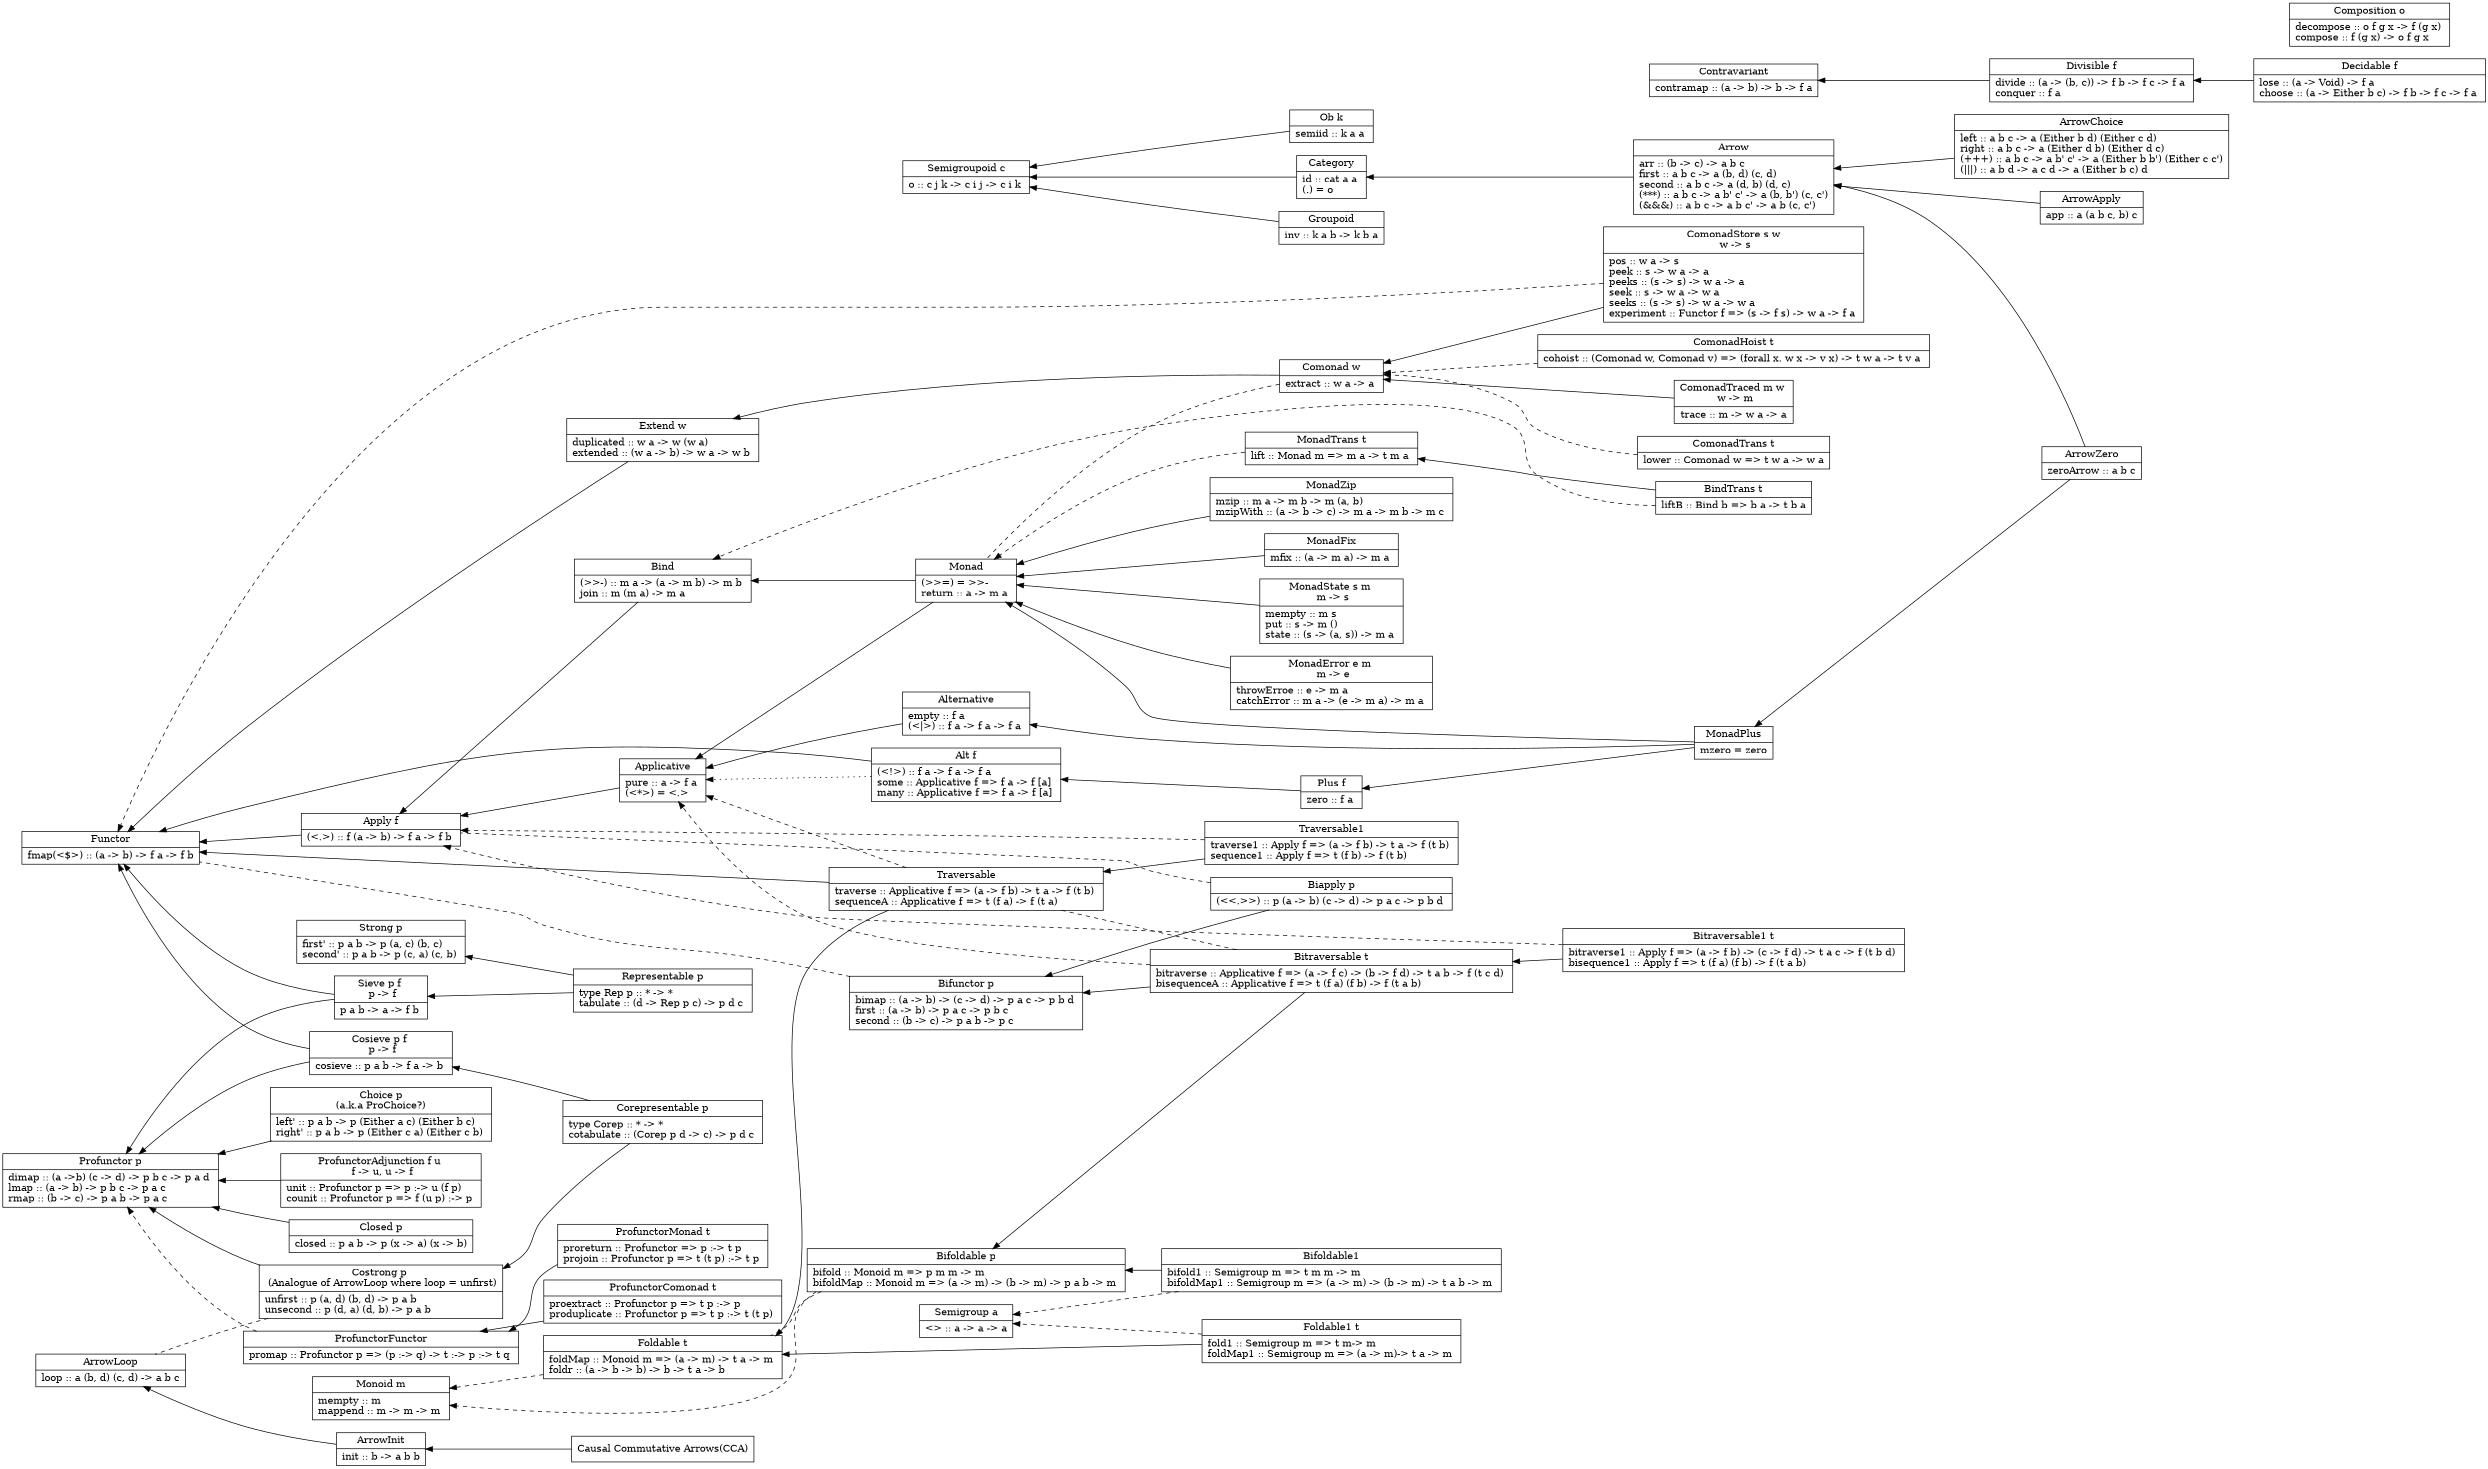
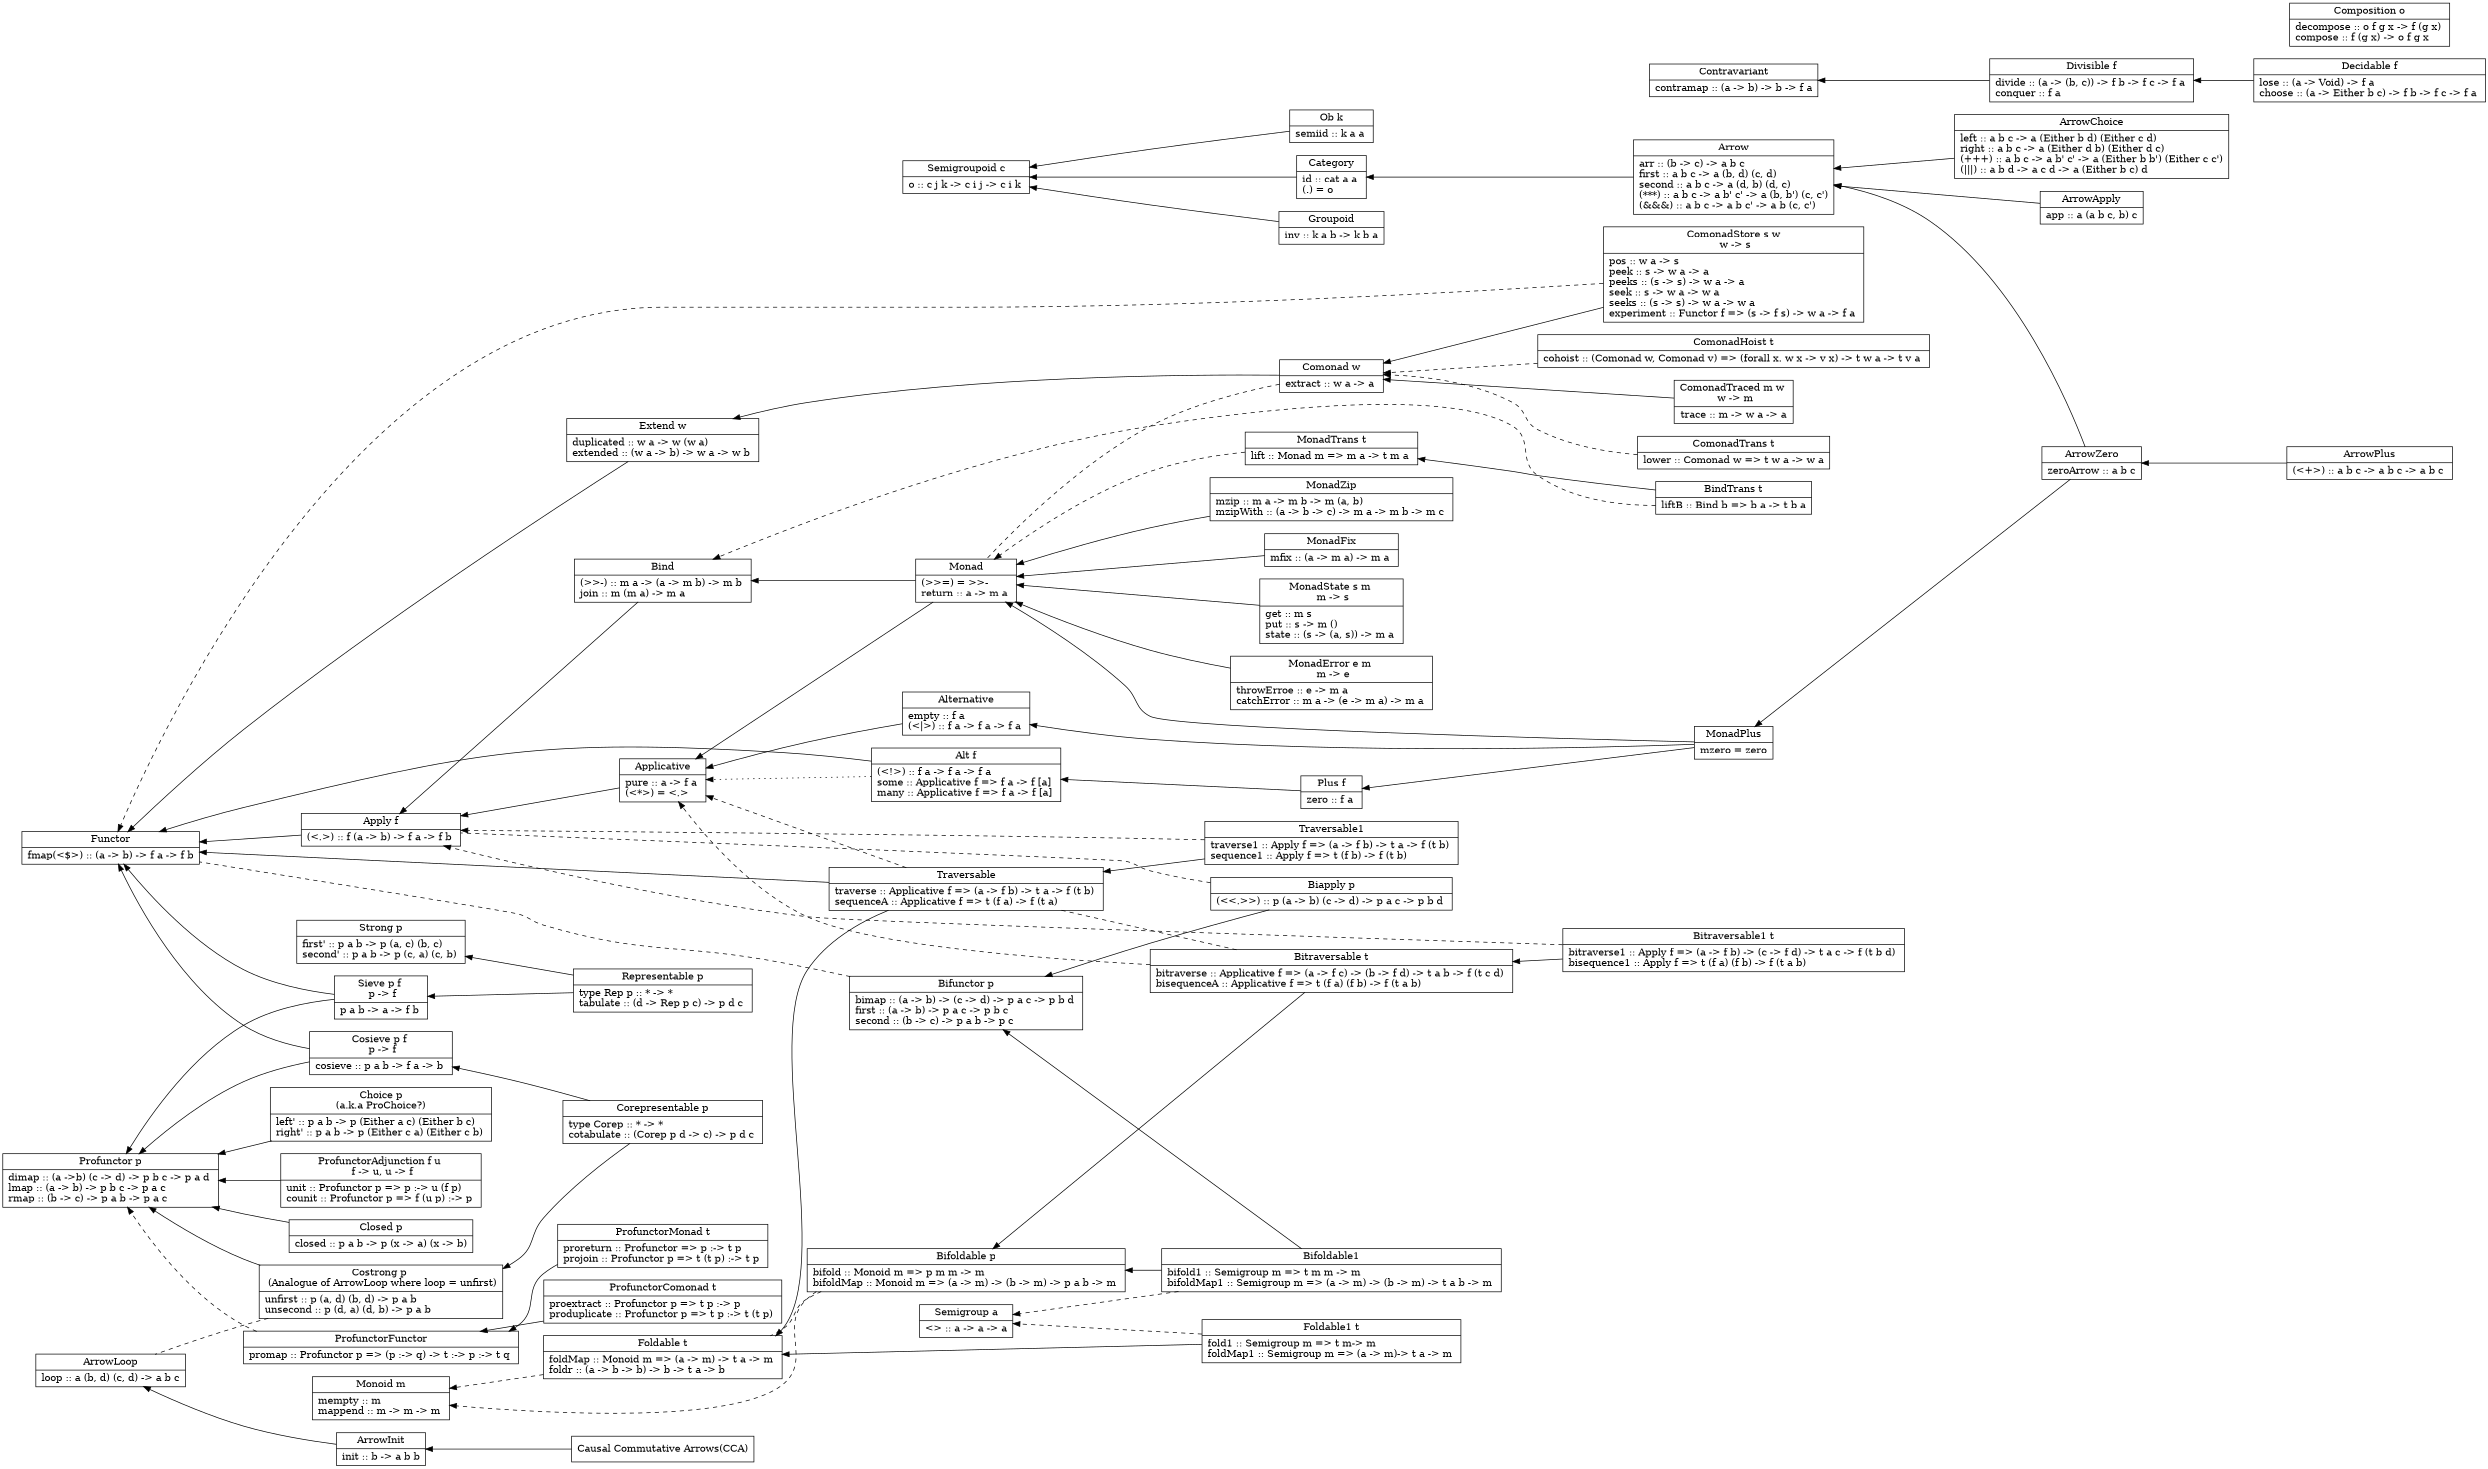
none -> (2370, 463)
(1303, 614) -> (1290, 614)
(1120, 990) -> (1155, 1141)
